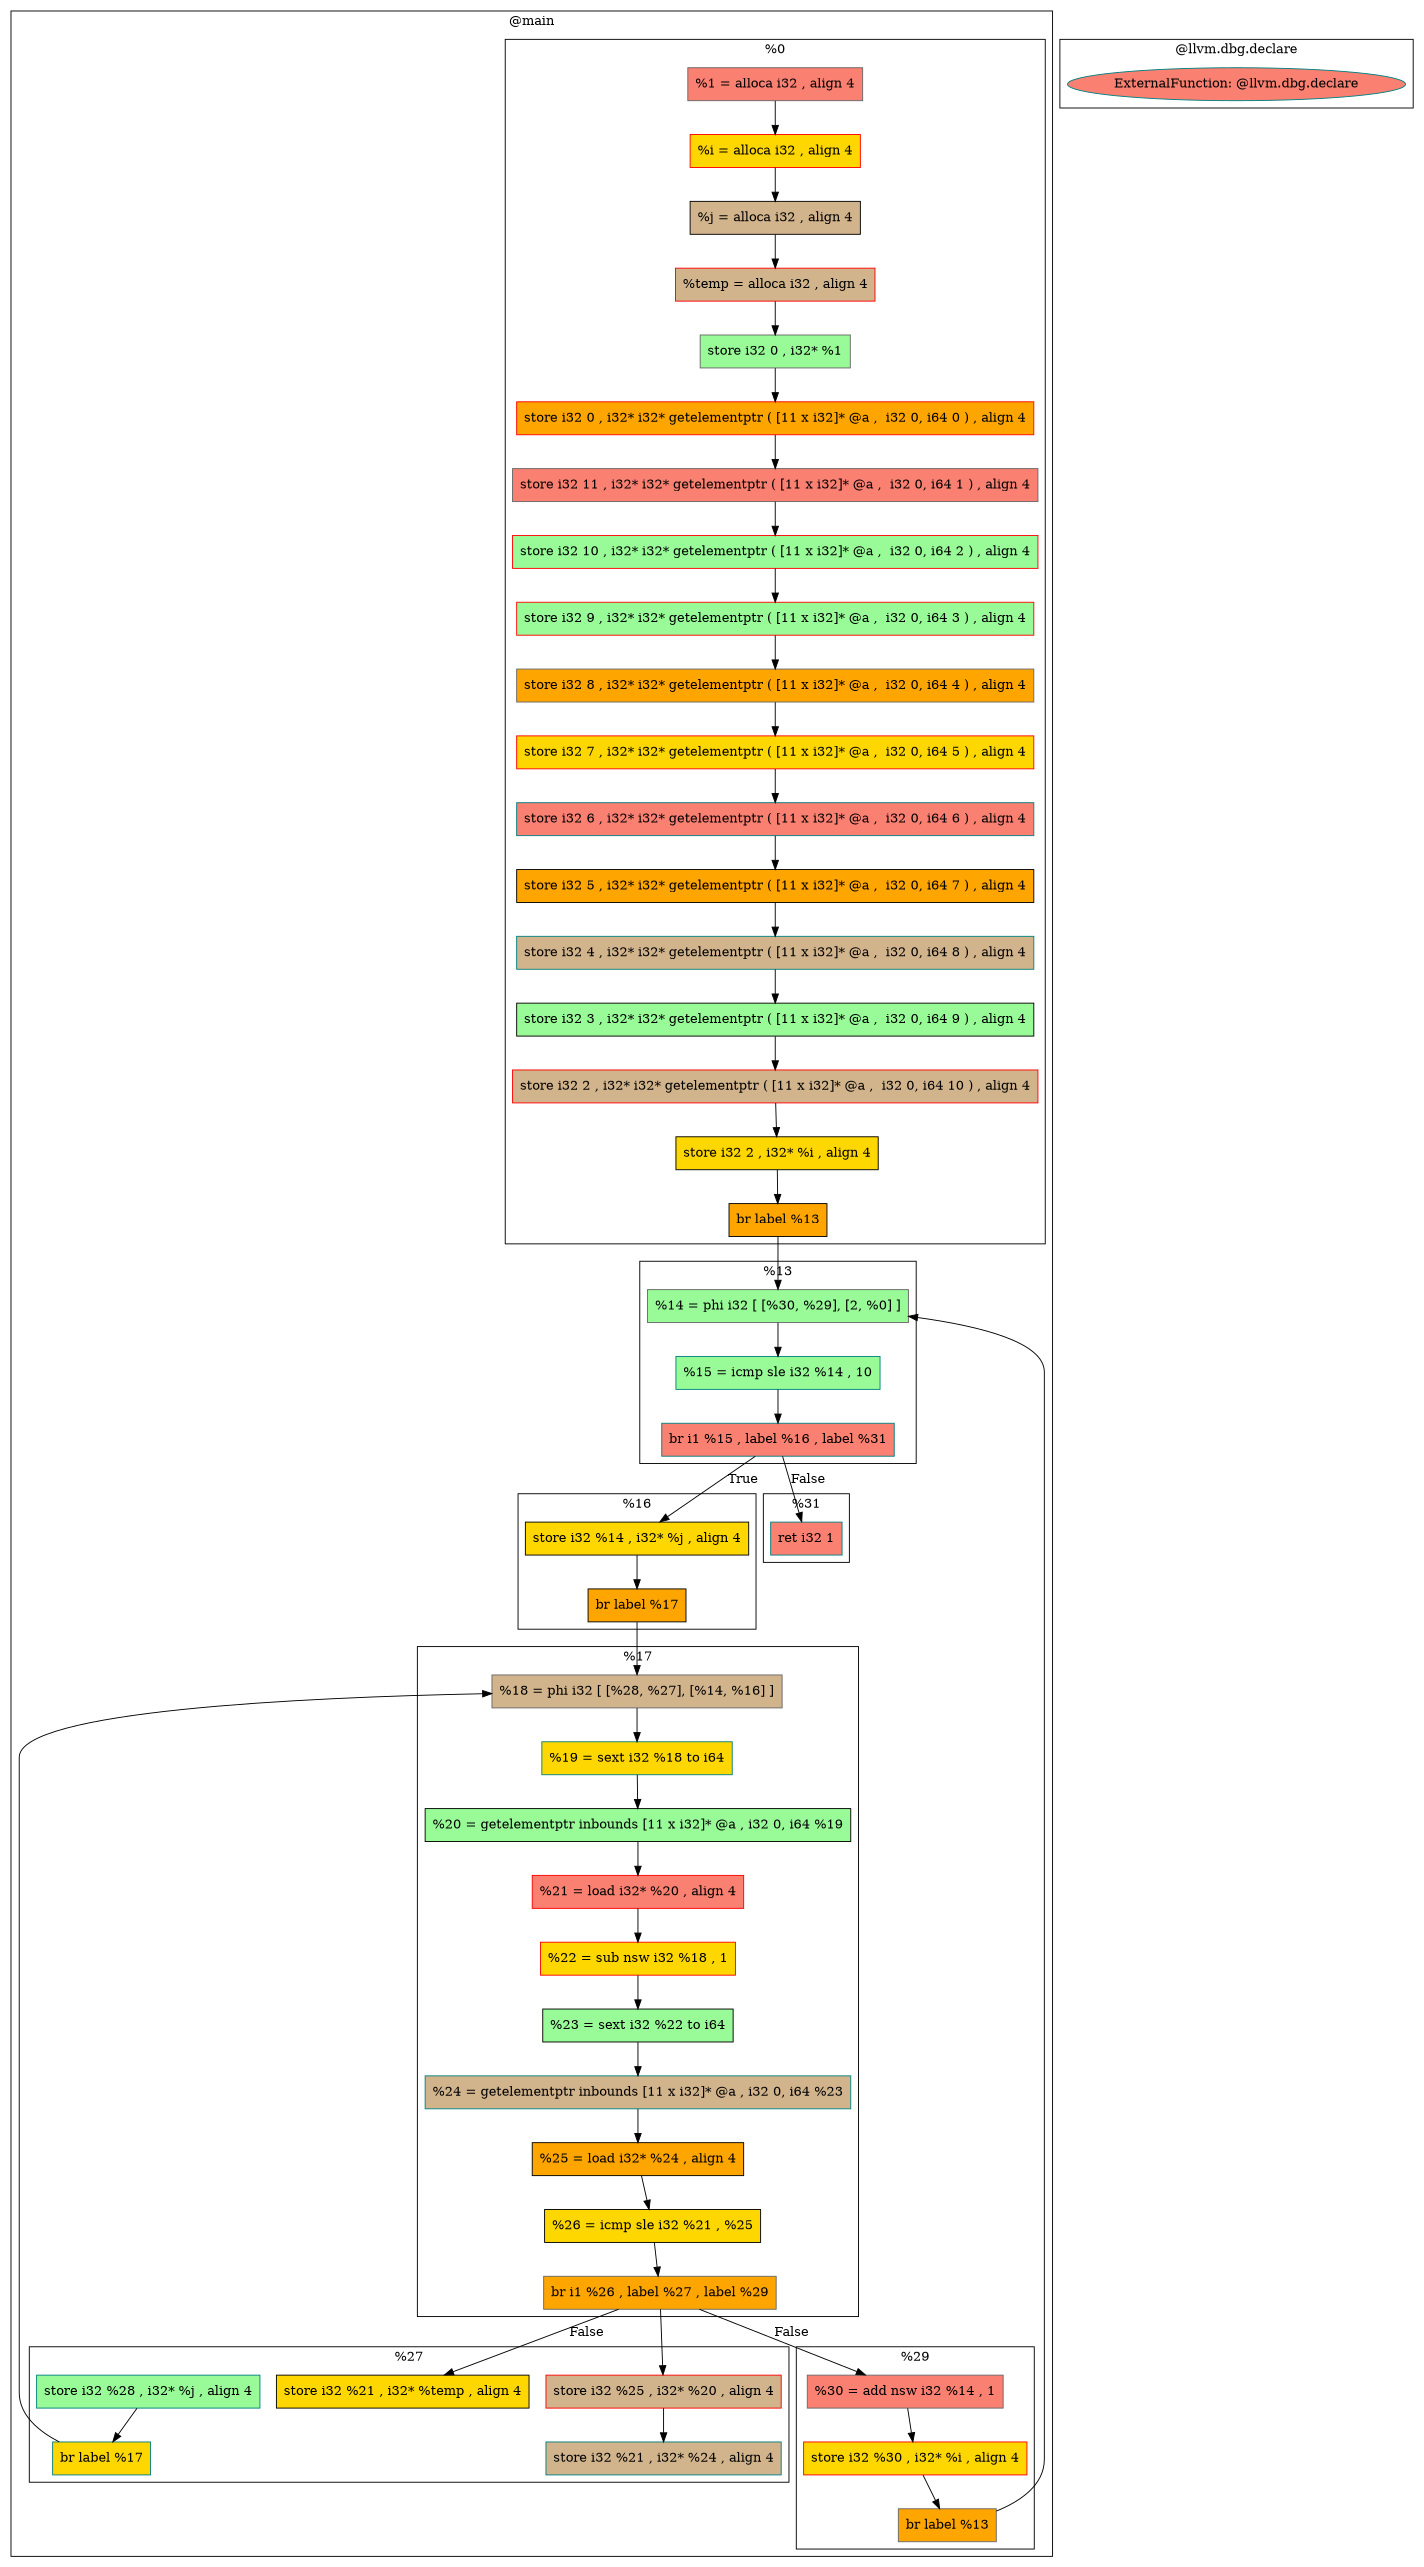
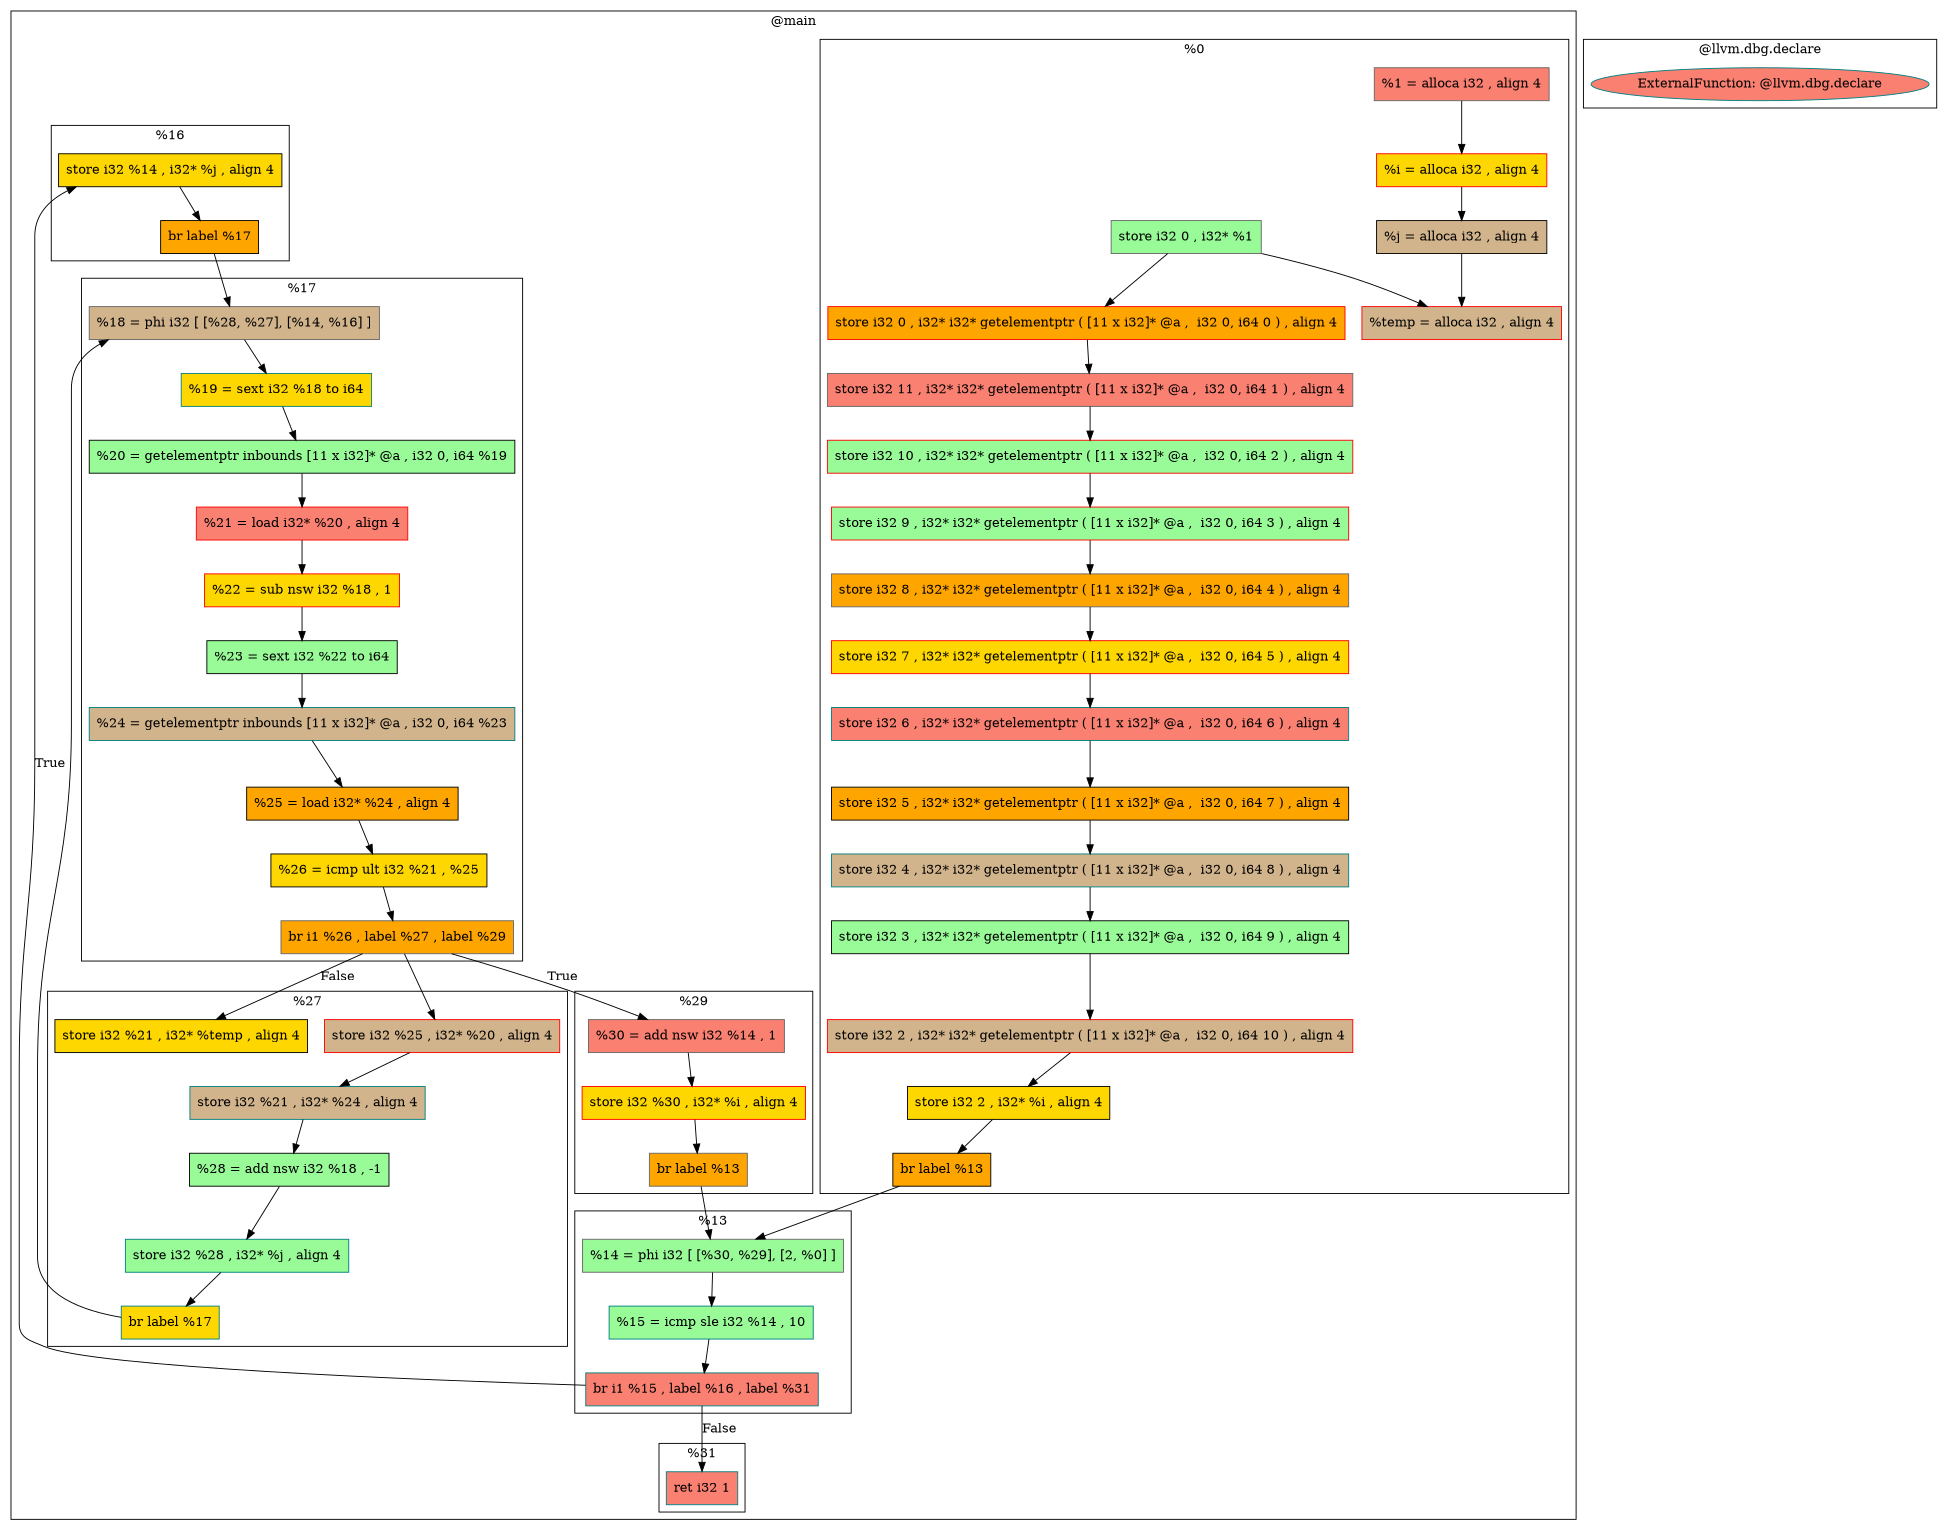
(775, 314) -> (1341, 274)
none -> (289, 1170)
(653, 2226) -> (379, 870)
(792, 2333) -> (563, 977)
